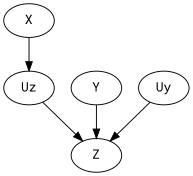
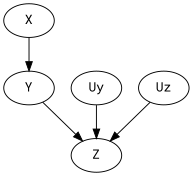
(29, 50) -> (29, 50)
